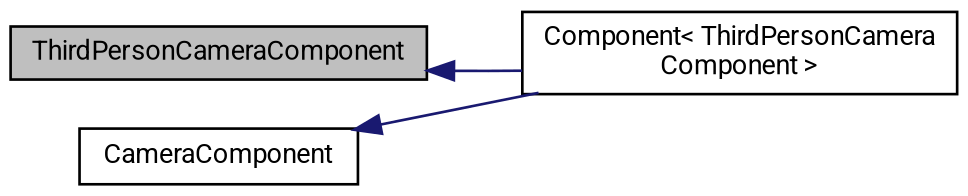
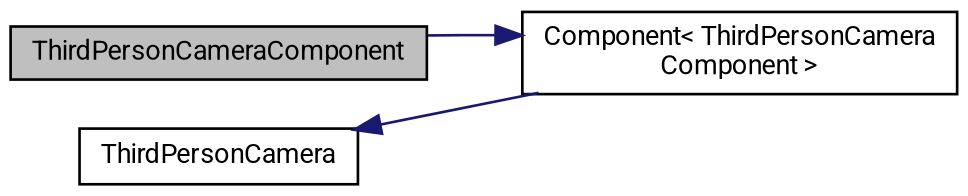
(488, 71) -> (461, 35)
(219, 156) -> (219, 156)
